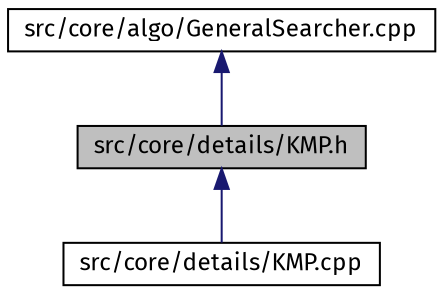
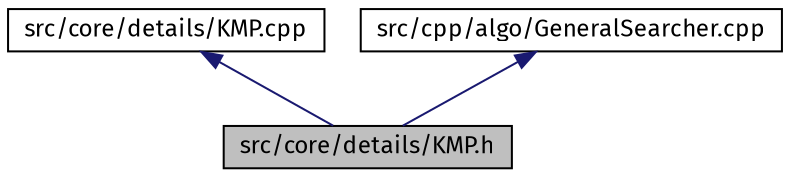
(222, 30) -> (571, 30)
(222, 216) -> (276, 94)
